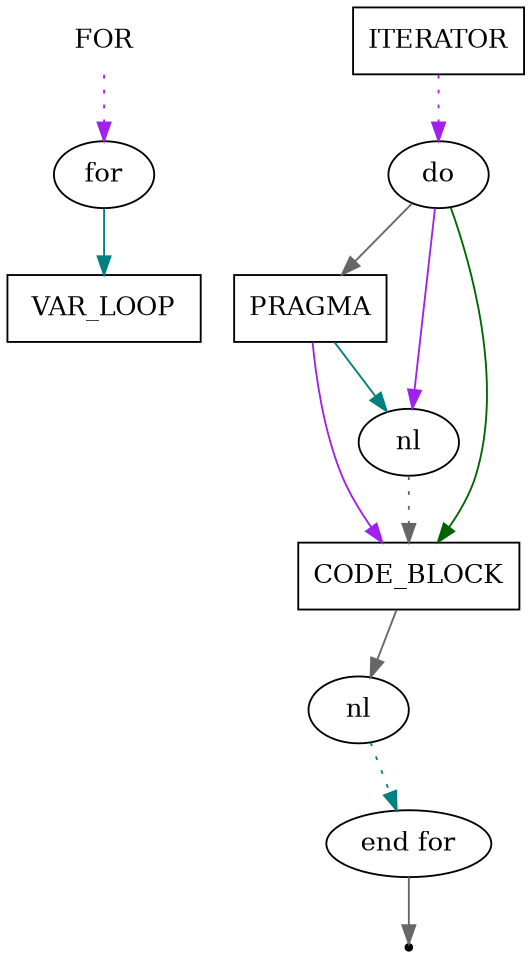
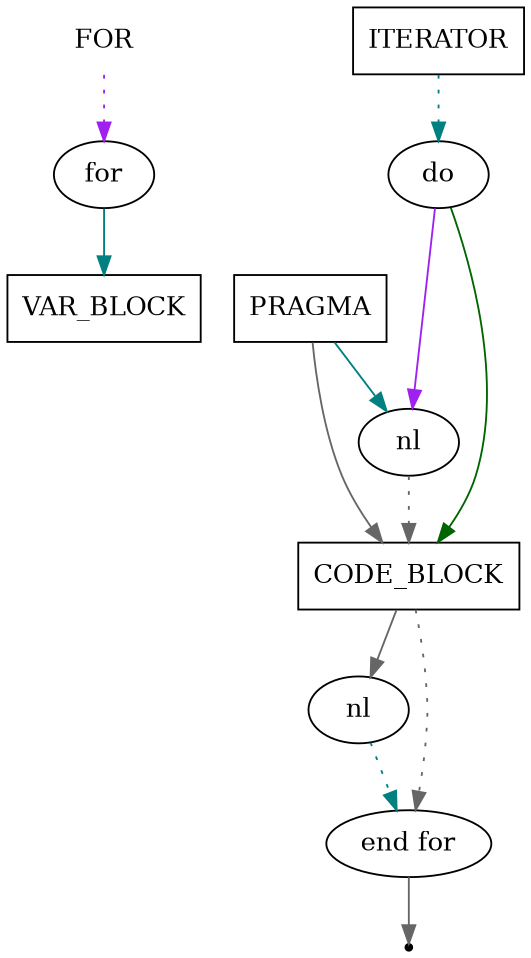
(439, 99) -> (439, 99)
(384, 232) -> none
(104, 308) -> (104, 308)
(330, 439) -> (330, 439)
none -> (427, 701)
